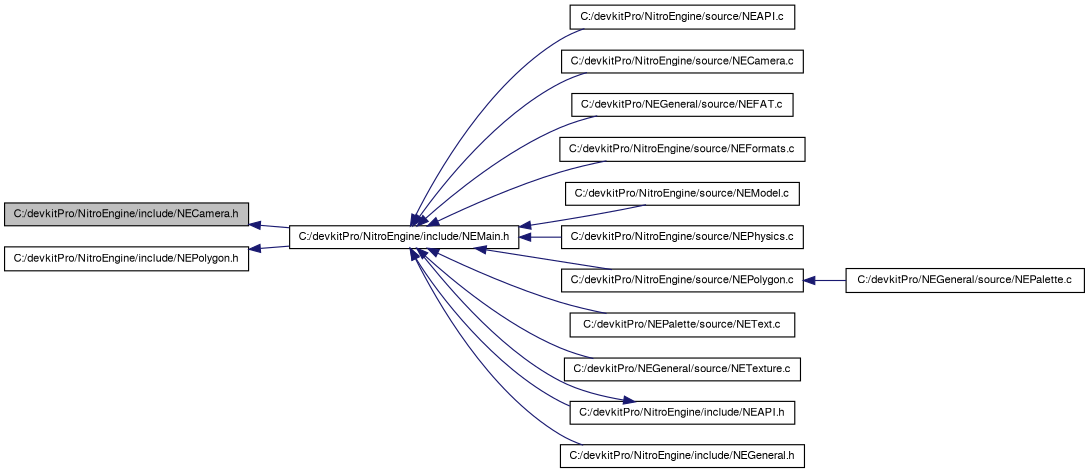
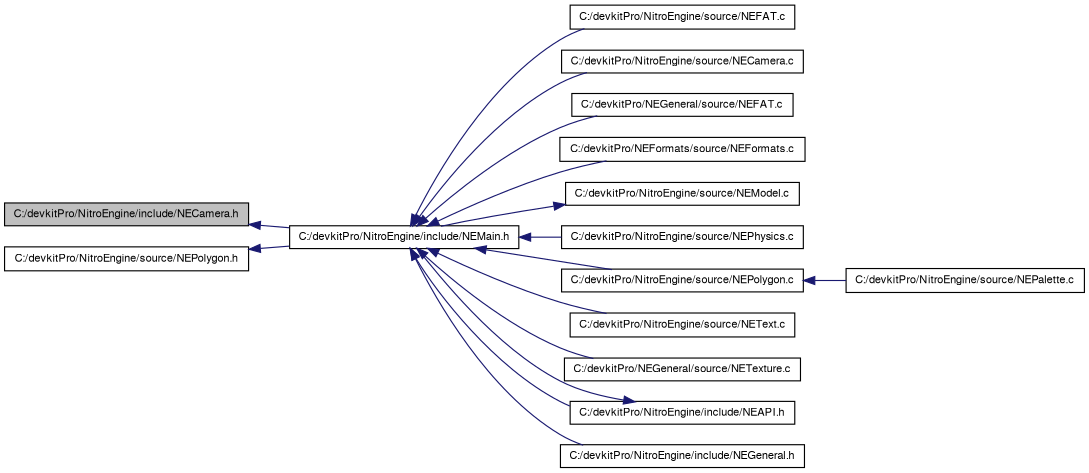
(682, 17) -> (682, 17)
(682, 149) -> (682, 149)
(588, 216) -> (497, 215)
(127, 259) -> (127, 259)
(965, 281) -> (965, 281)
(682, 325) -> (682, 325)
